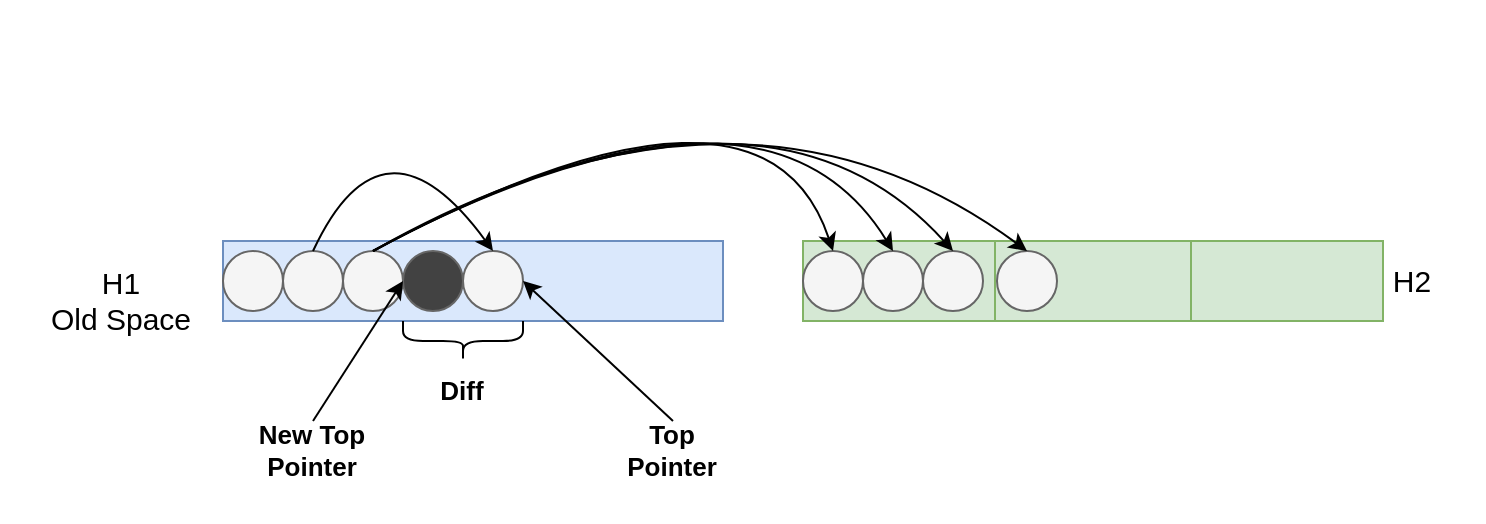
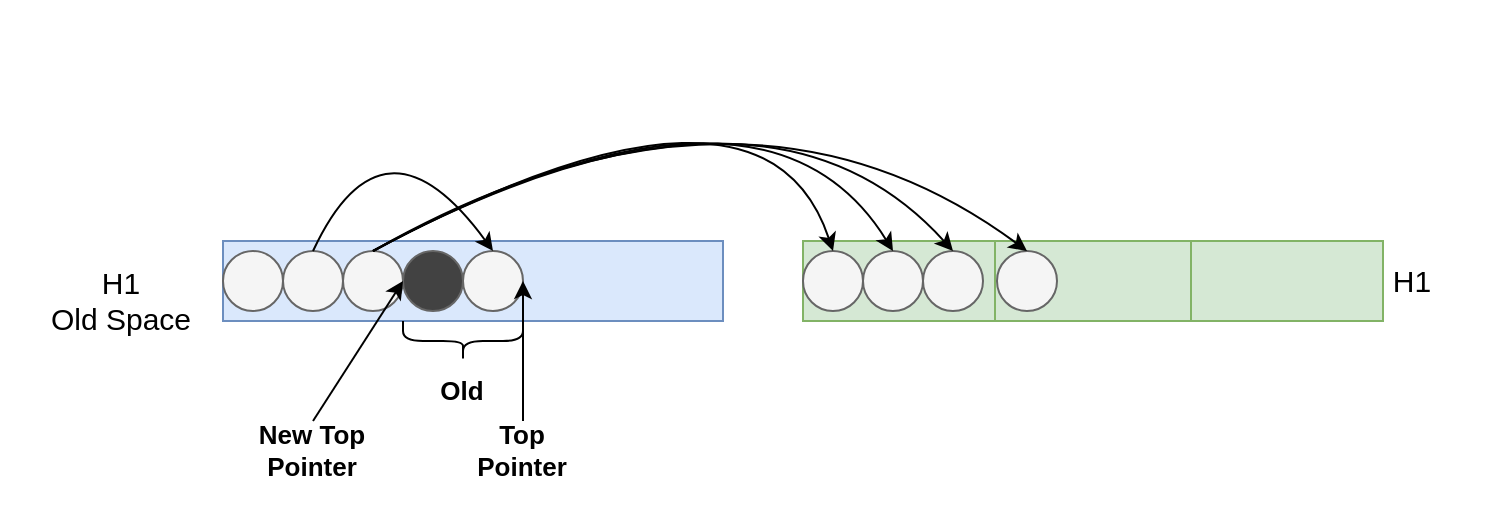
(1413, 281) -> (1413, 281)
(463, 391) -> (463, 391)
(673, 451) -> (523, 451)
